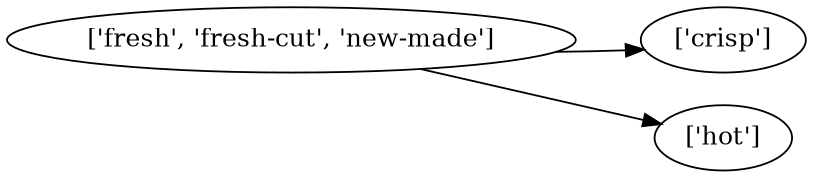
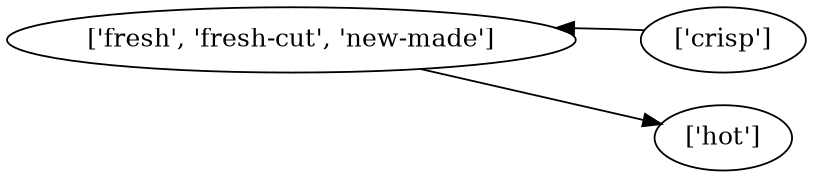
(591, 51) -> (609, 29)
